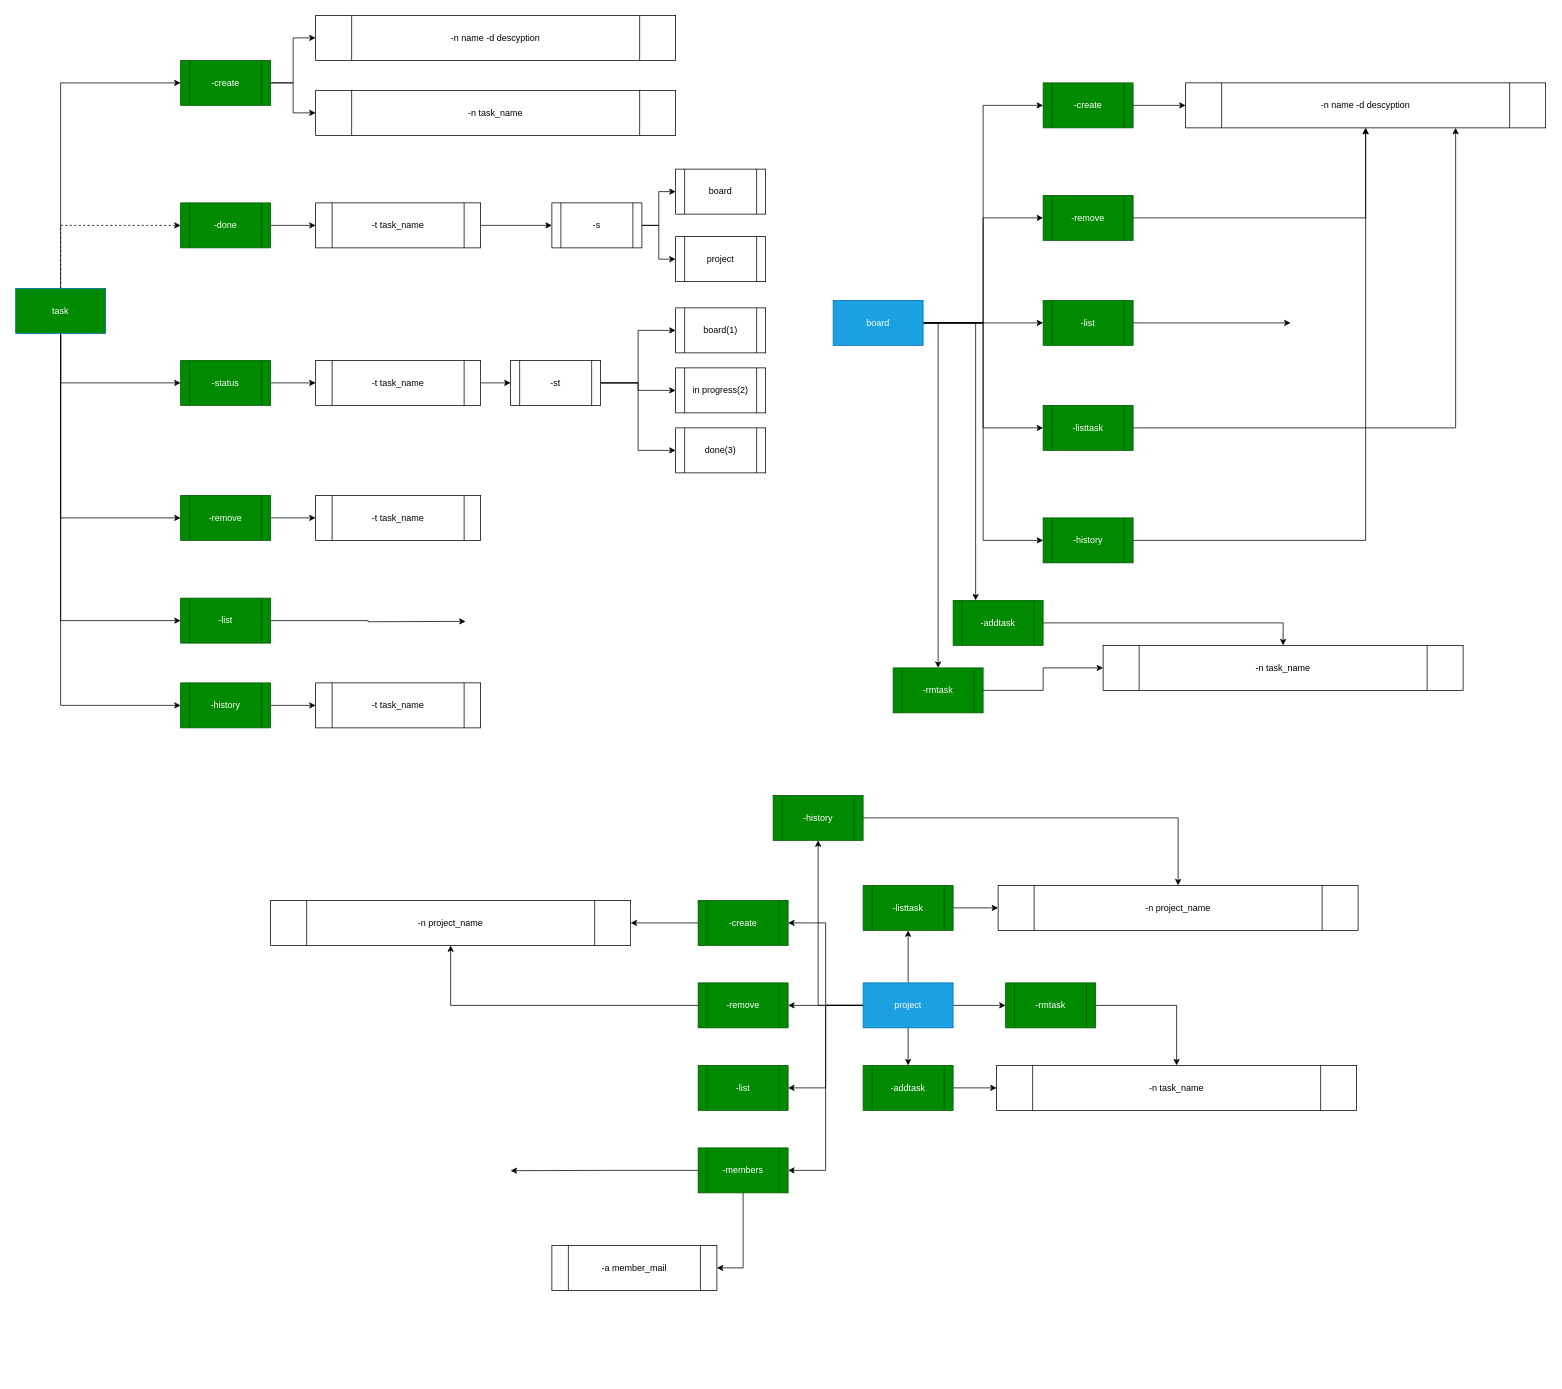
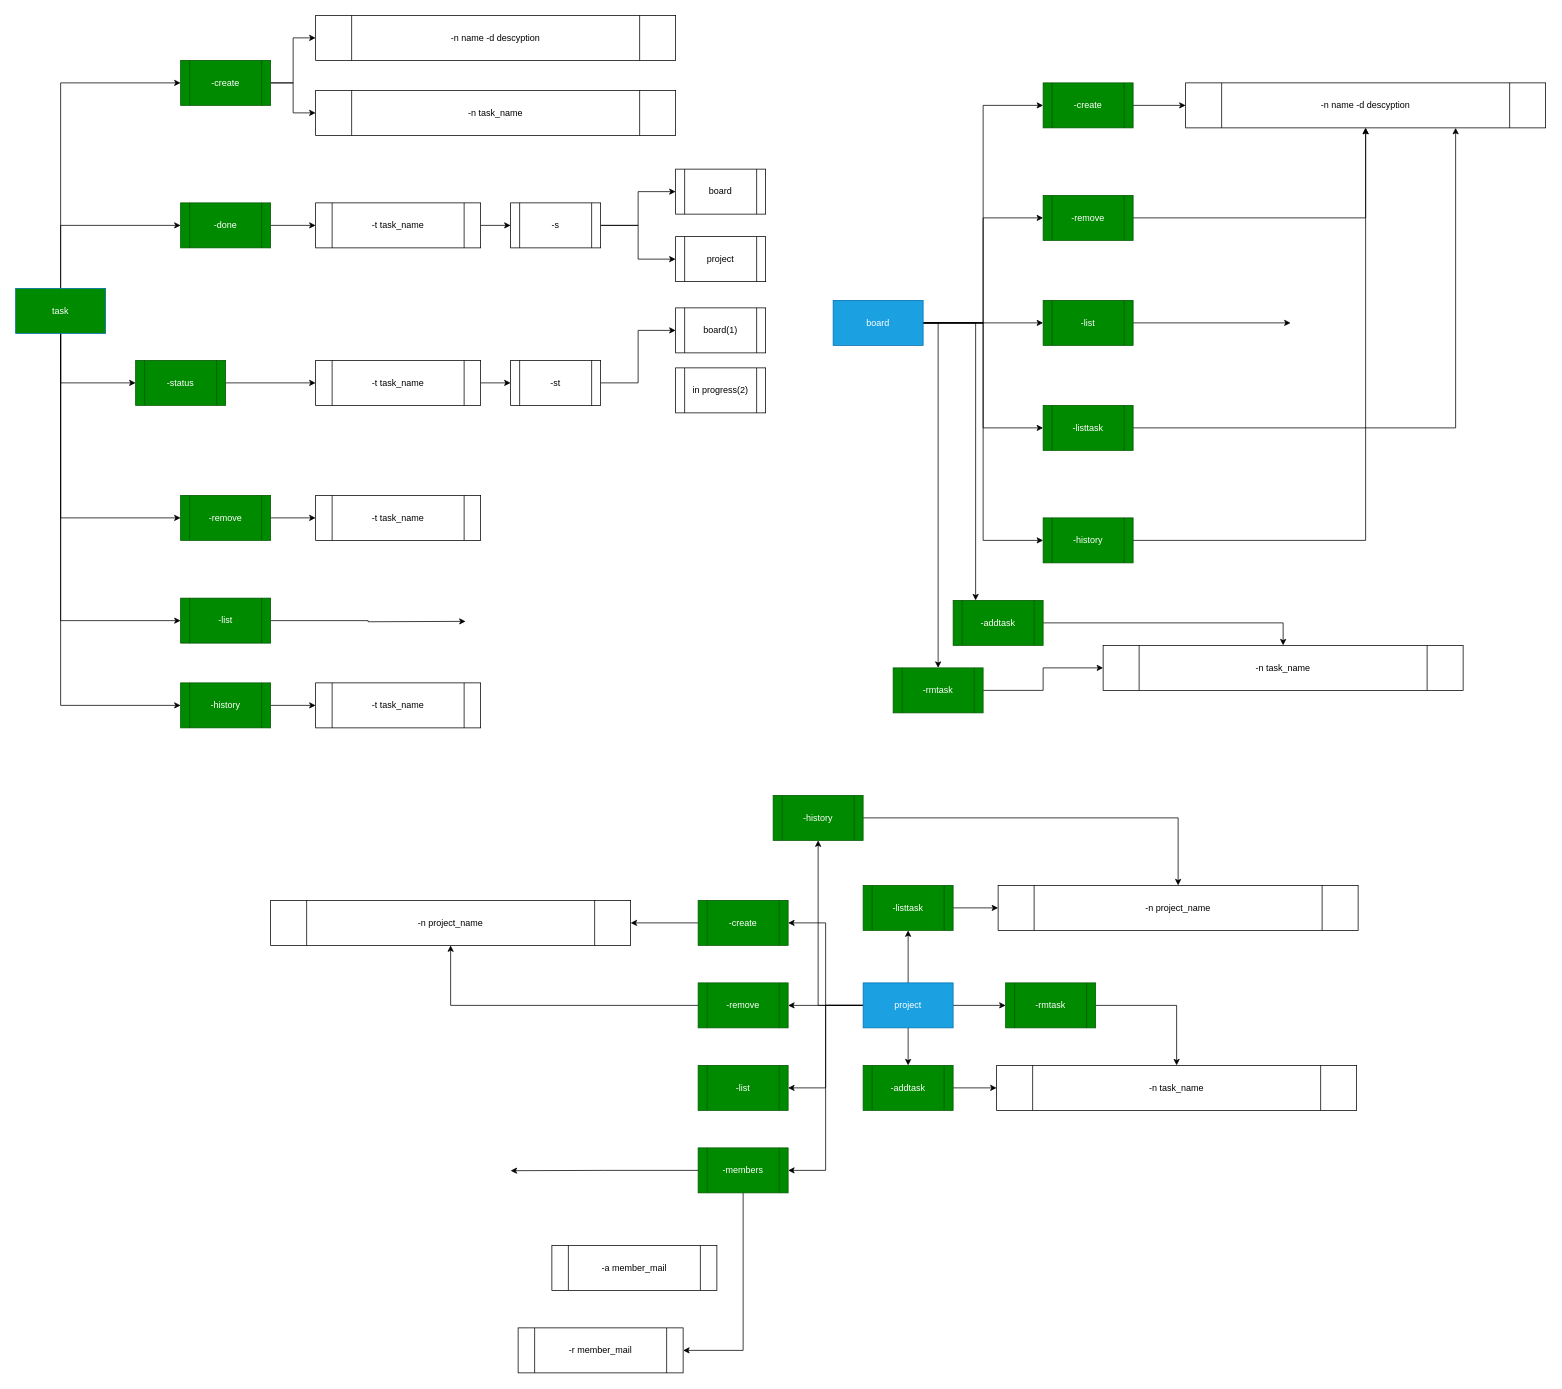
(117, 225) -> (117, 225)
(597, 225) -> (555, 225)
(225, 383) -> (180, 383)
(654, 390) -> none
(652, 450) -> none
(720, 450) -> none
(723, 1268) -> none
none -> (600, 1350)
none -> (717, 1350)
